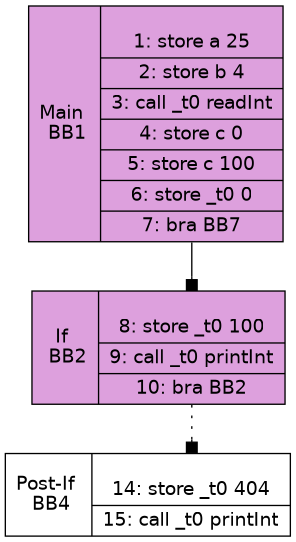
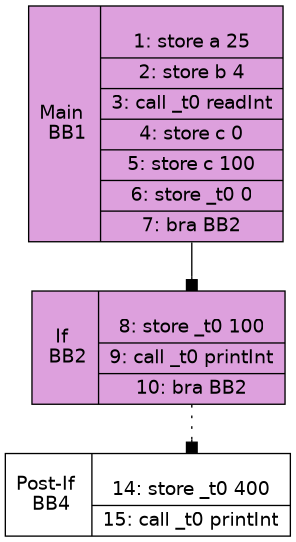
(192, 226) -> (192, 226)
(191, 489) -> (191, 489)
